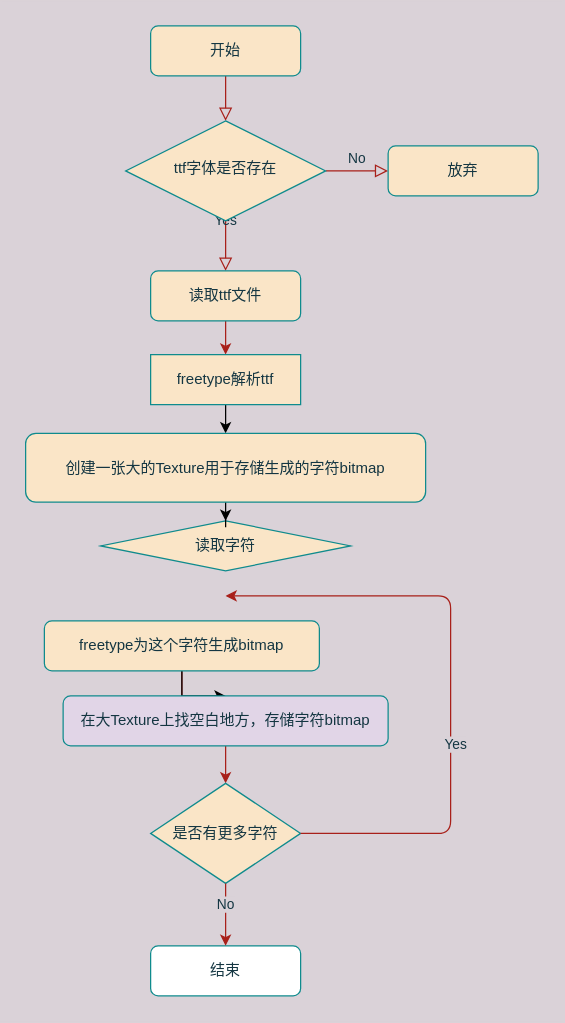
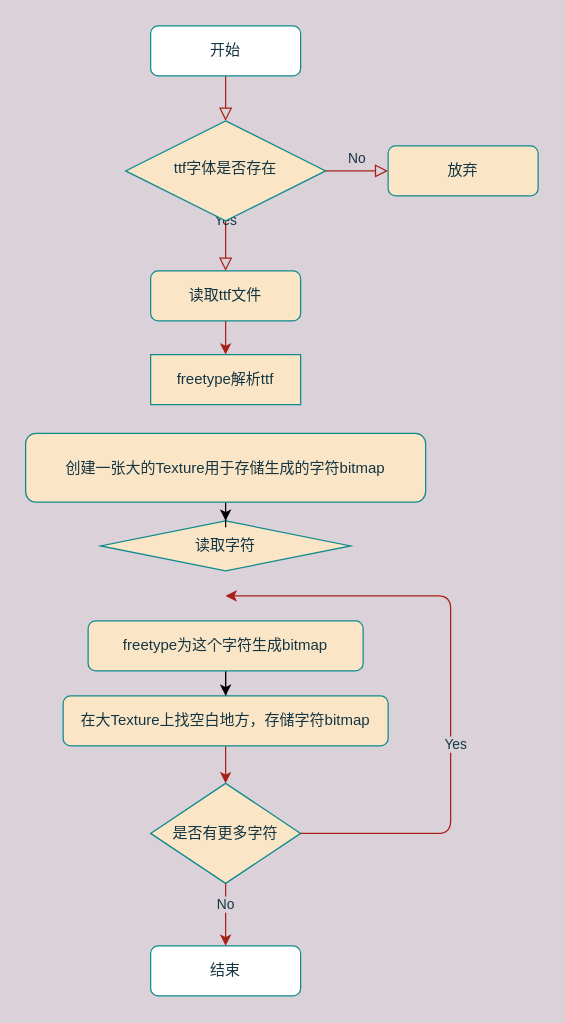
(226, 51) -> (226, 51)
(226, 423) -> none
(182, 646) -> (226, 646)
(226, 721) -> (226, 721)
